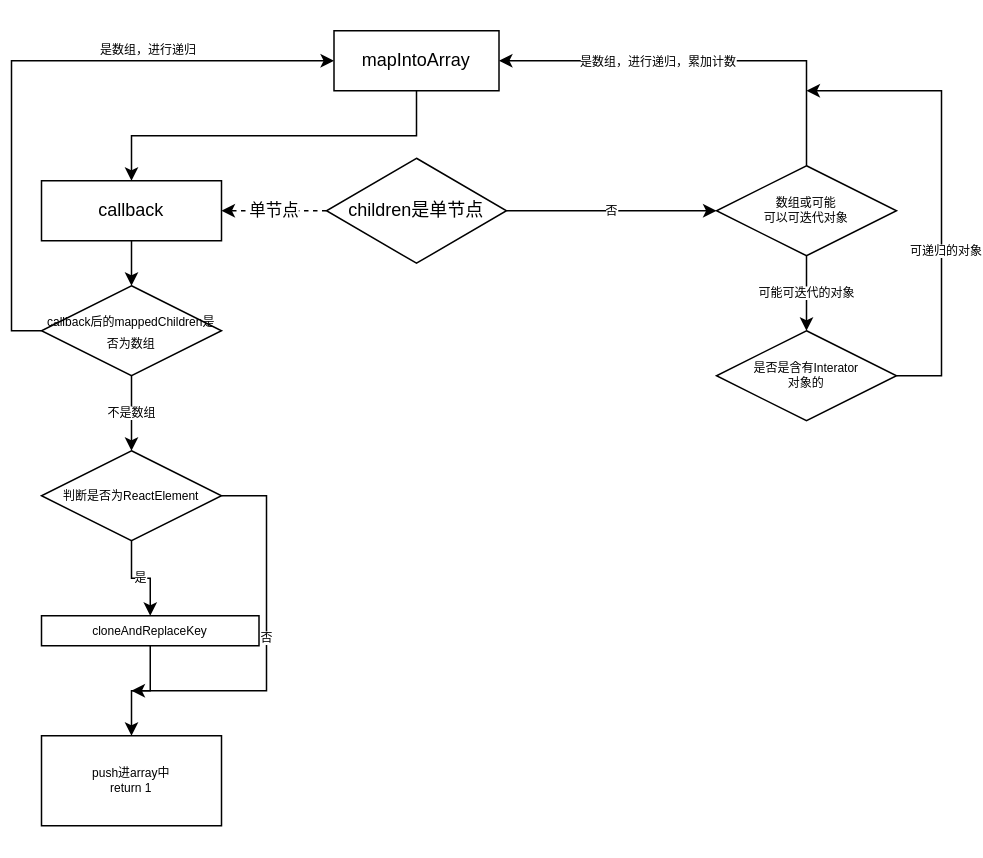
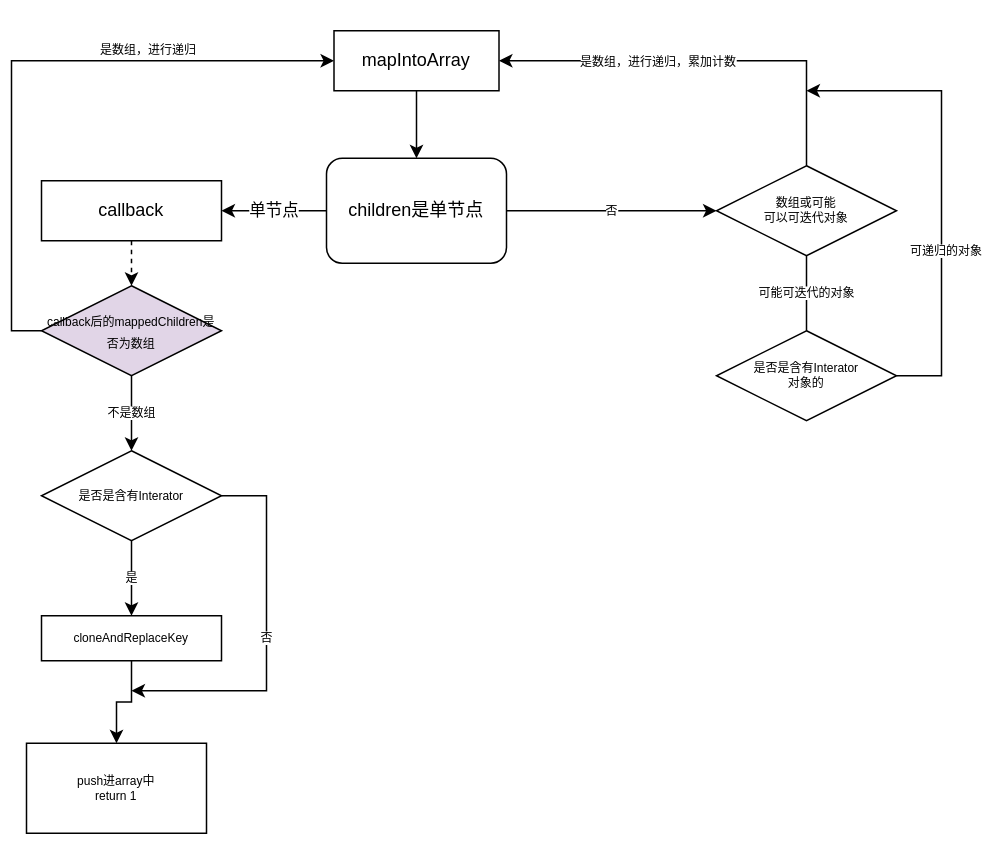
(258, 136) -> (416, 141)
(312, 211) -> (312, 211)
(416, 211) -> (416, 211)
(131, 259) -> (131, 259)
(806, 319) -> (806, 323)
(131, 331) -> (131, 331)
(131, 496) -> (131, 496)
(150, 631) -> (131, 638)
(131, 781) -> (116, 788)
